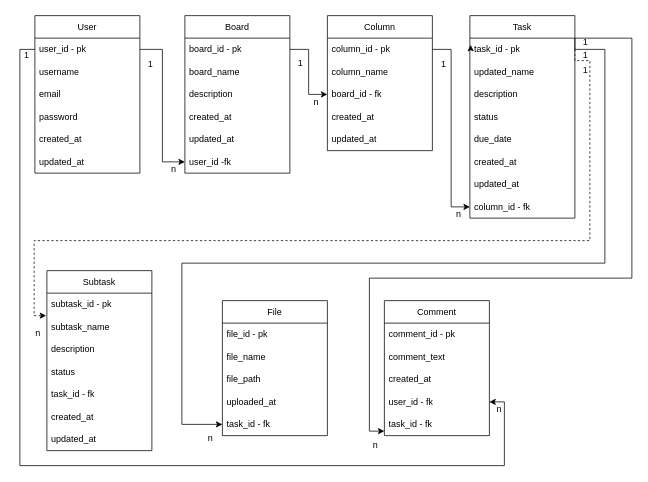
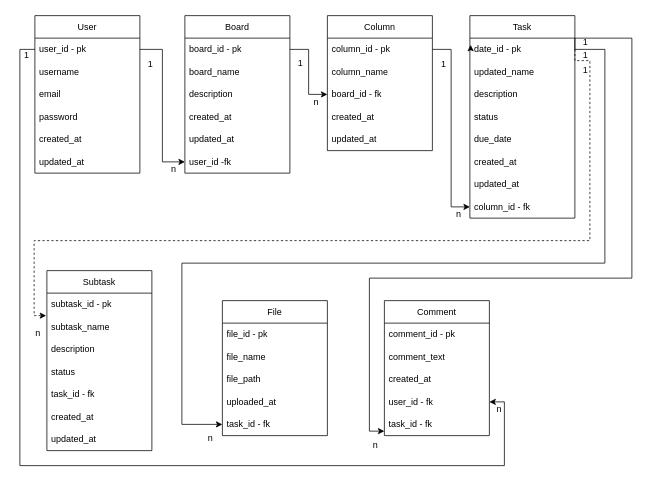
(501, 49) -> (501, 49)
